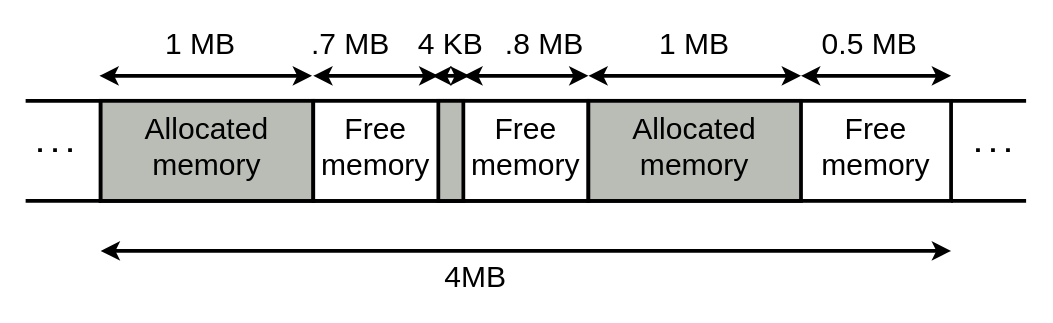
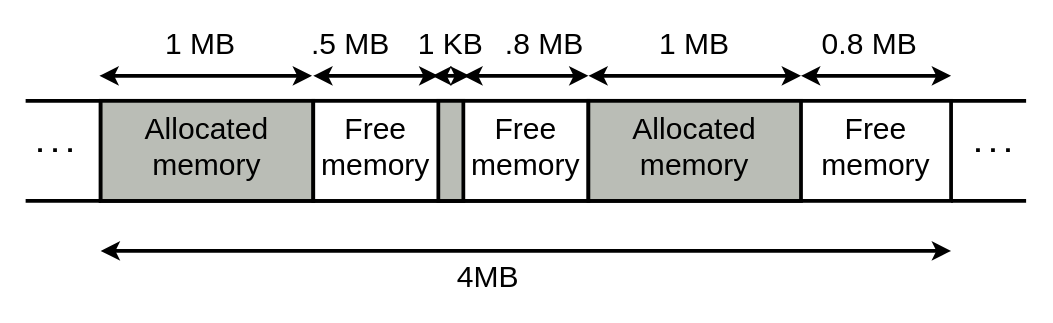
(351, 44) -> (351, 44)
(451, 44) -> (451, 44)
(869, 44) -> (869, 44)
(476, 277) -> (488, 277)
